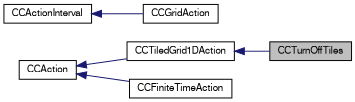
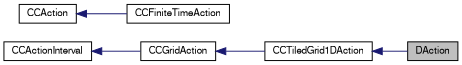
(311, 51) -> (433, 51)
(107, 62) -> (245, 51)
